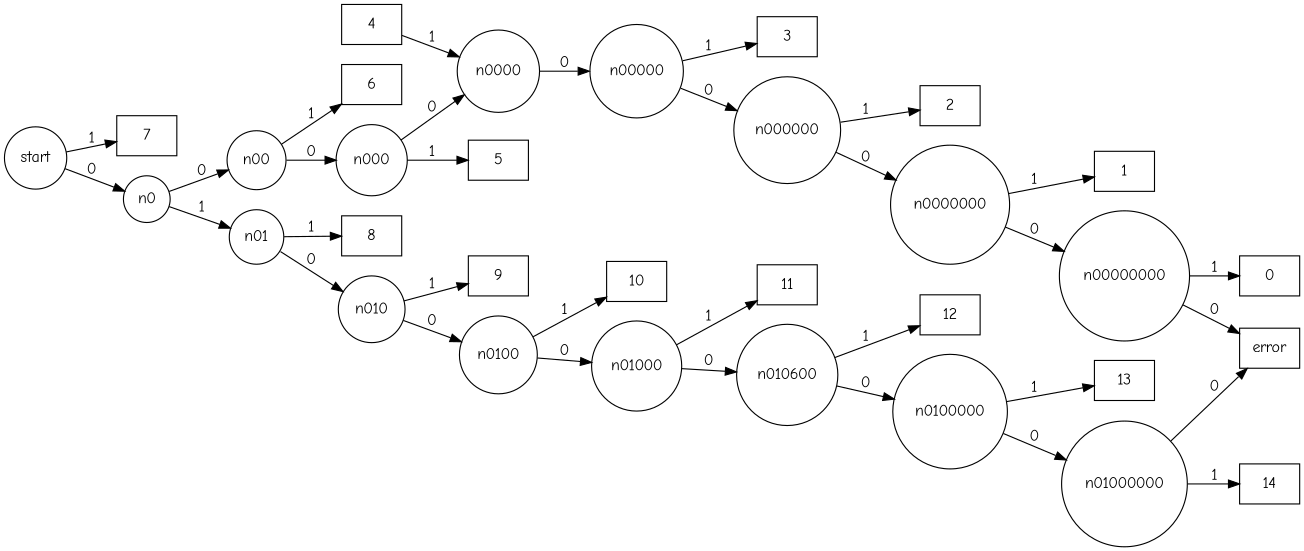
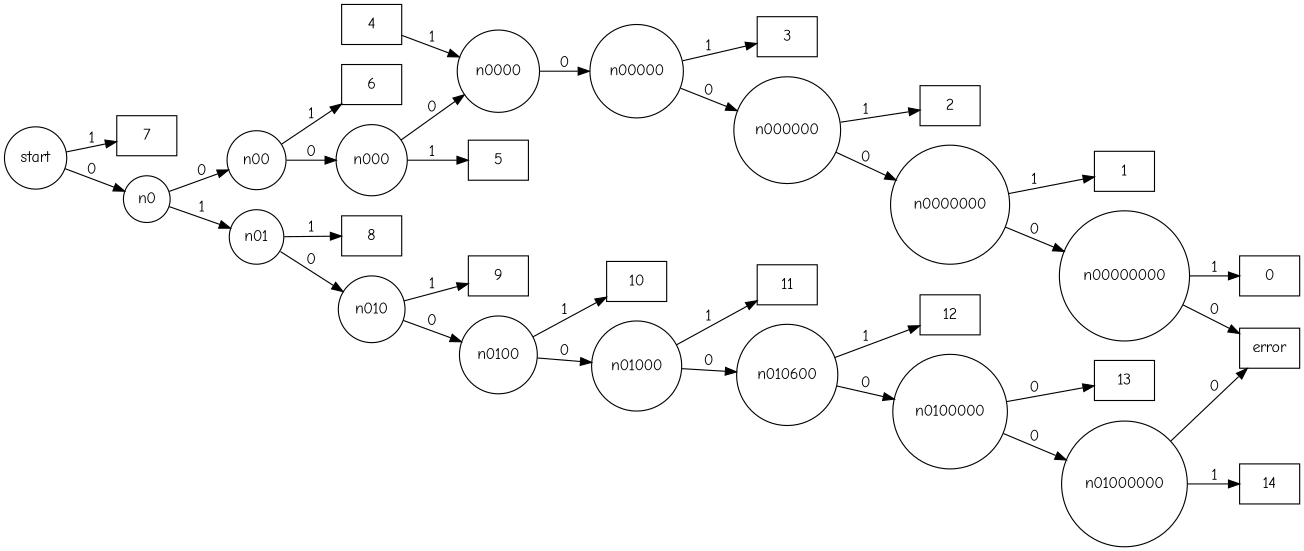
(1034, 388) -> (1034, 388)
